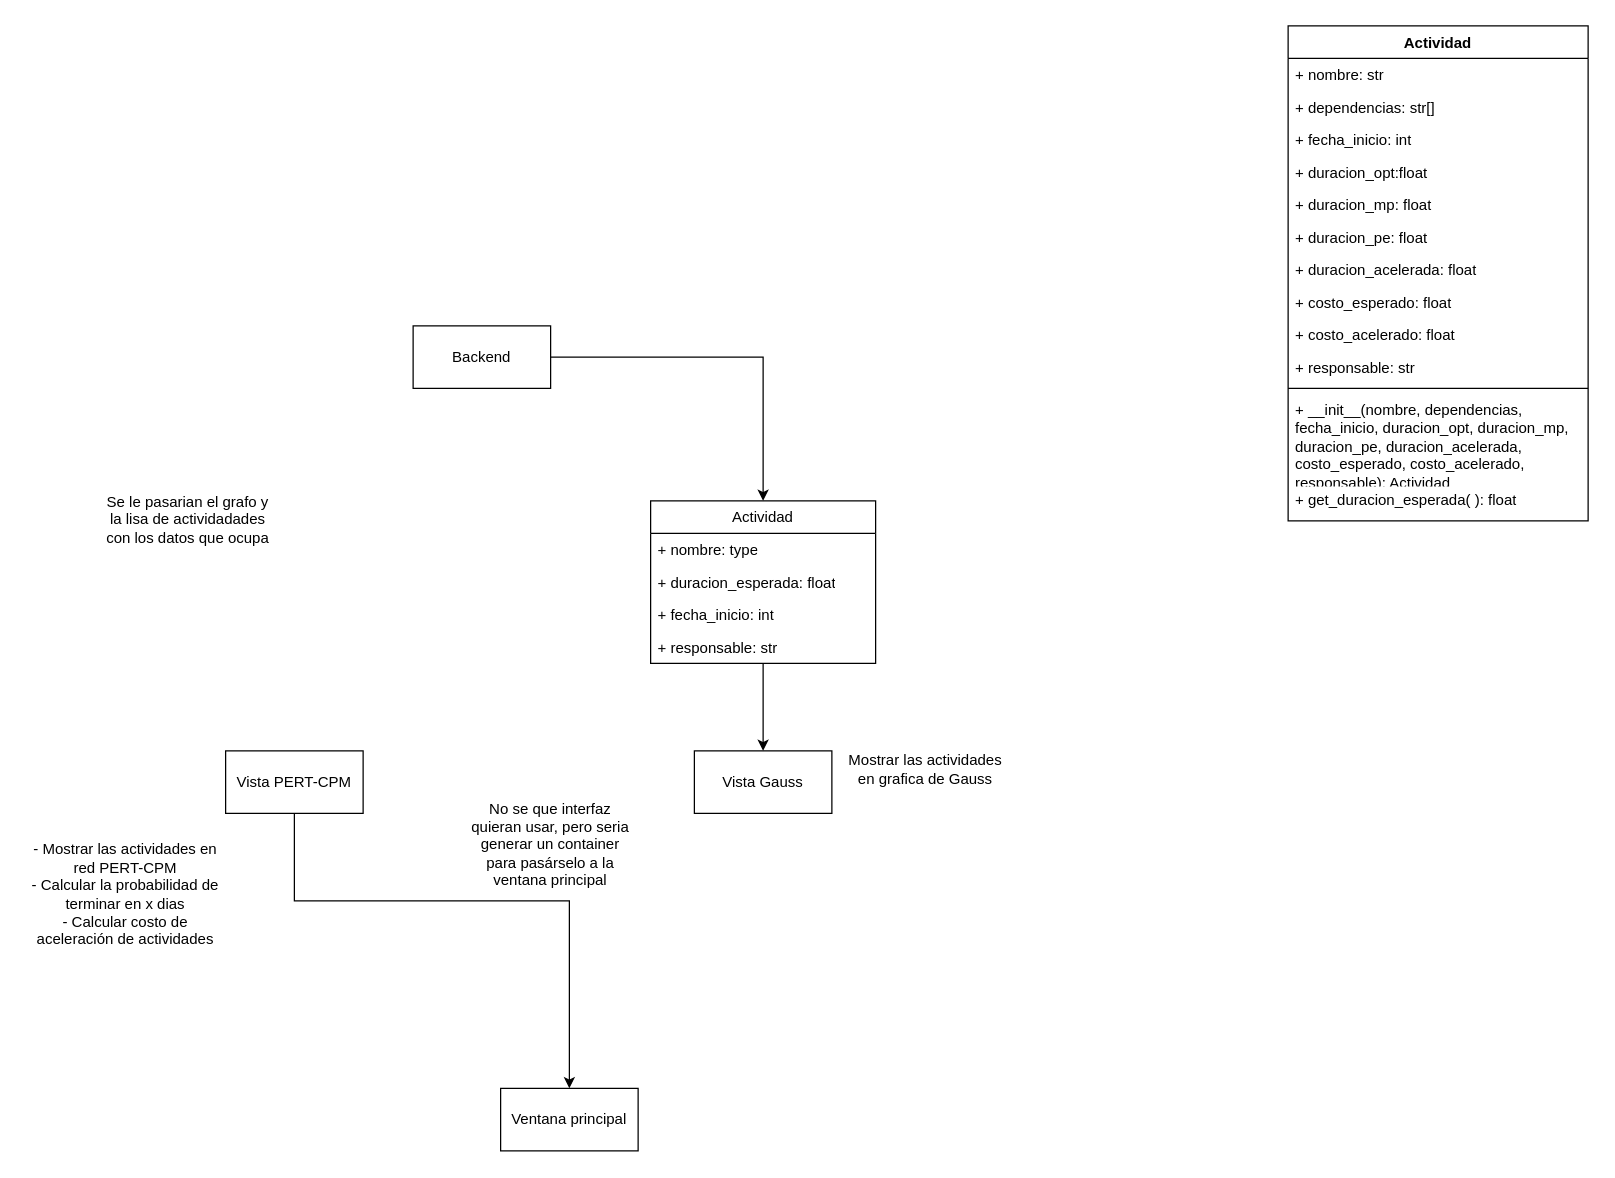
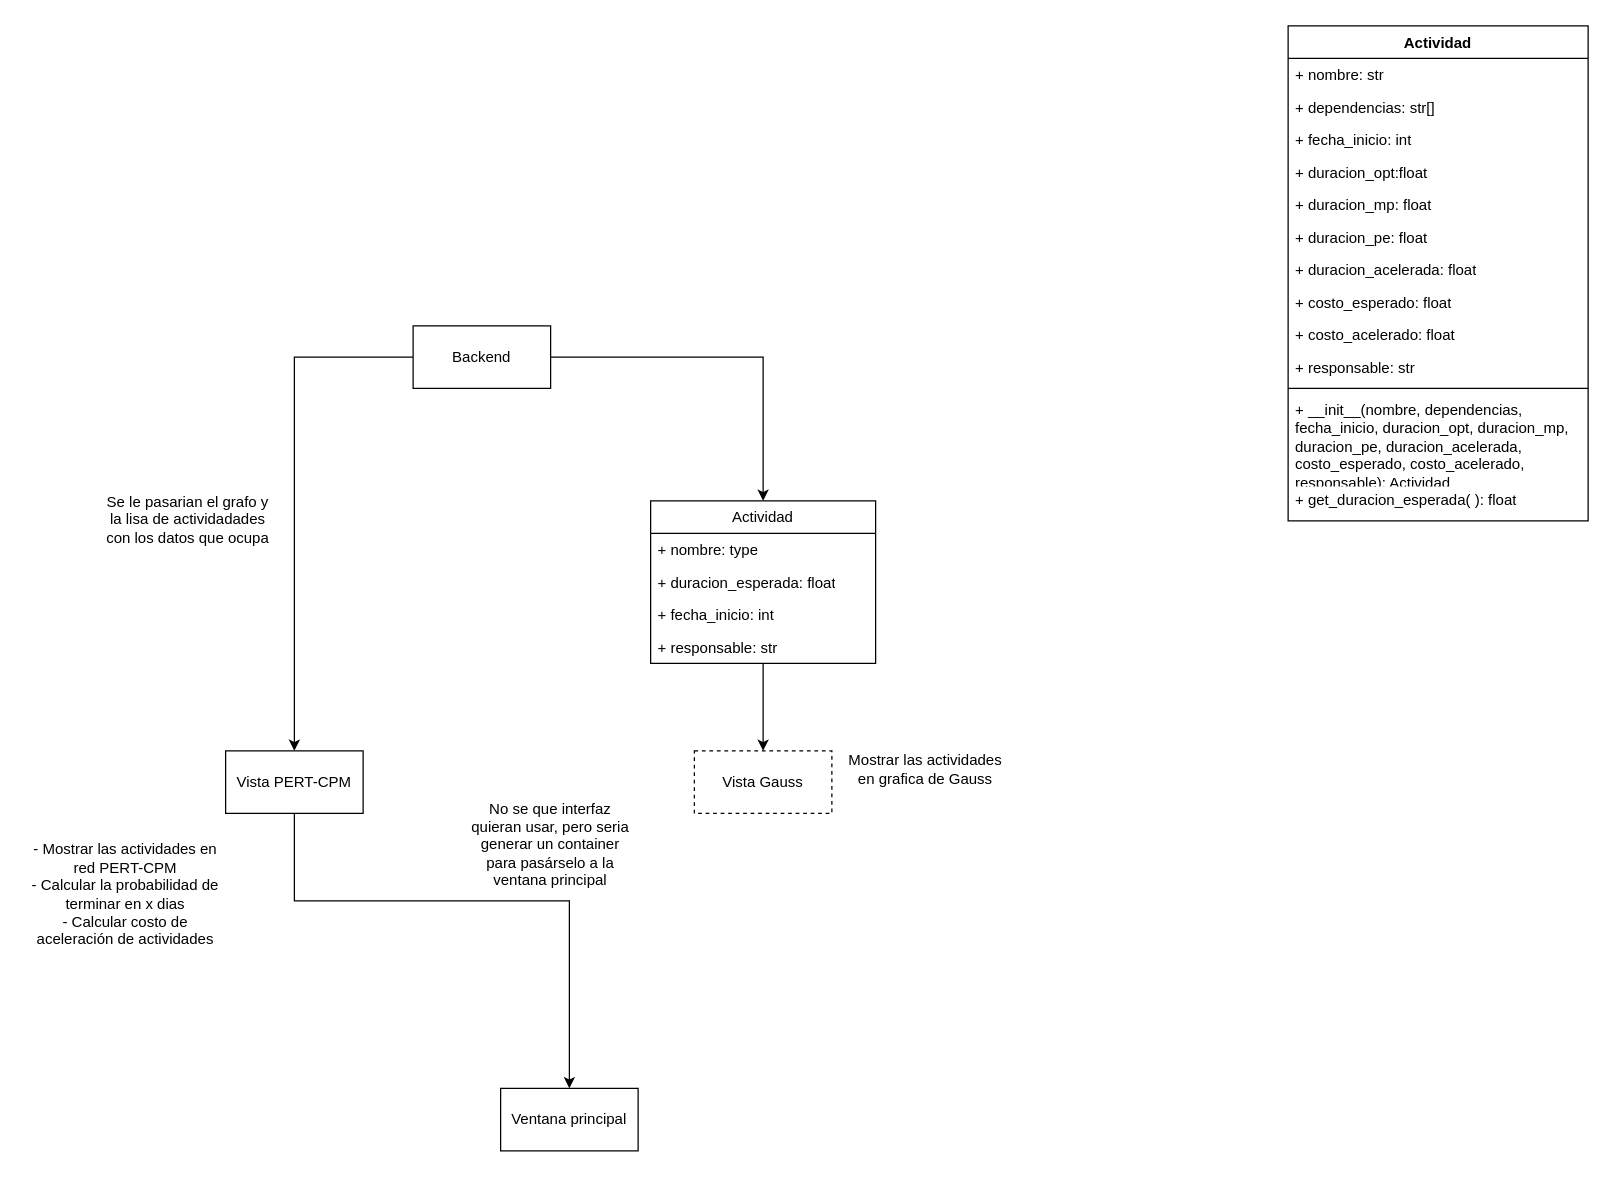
none -> (294, 490)
(763, 782) -> (763, 782)
